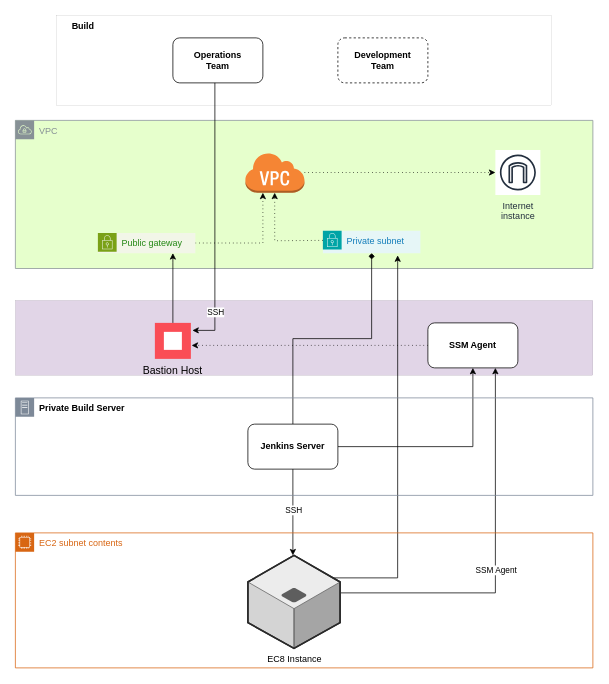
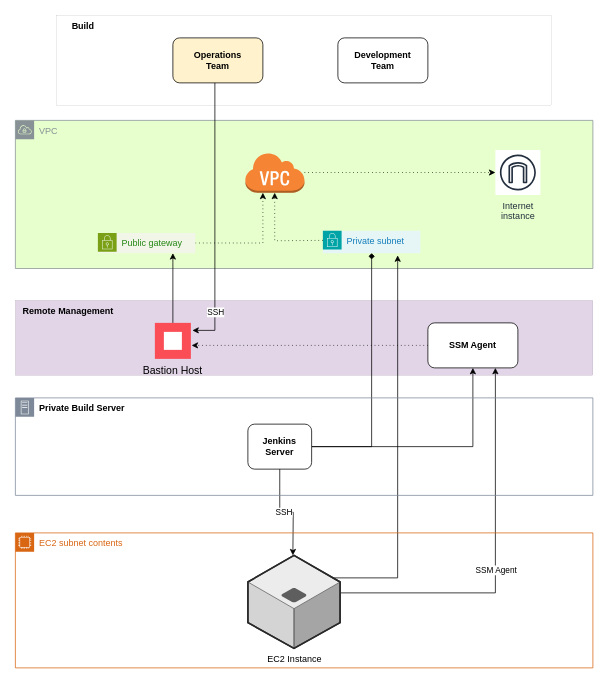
(218, 60) -> (218, 60)
(383, 60) -> (383, 60)
none -> (68, 312)
(293, 447) -> (280, 447)
(295, 659) -> (295, 659)
